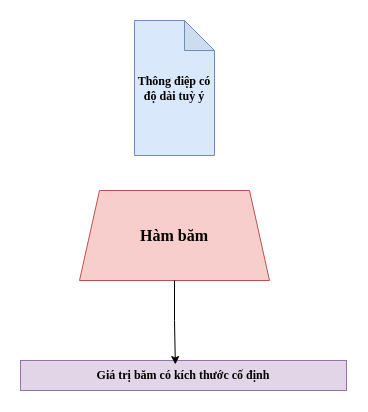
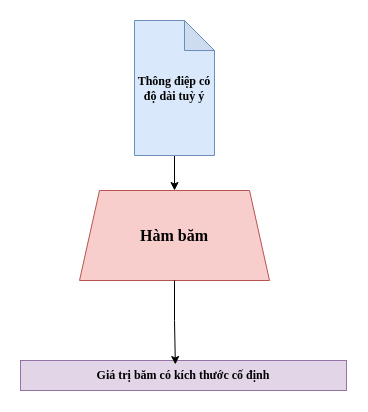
none -> (175, 170)
